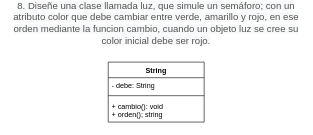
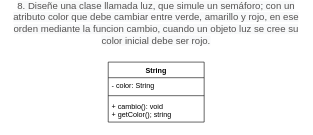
(136, 86) -> (137, 86)
(142, 111) -> (148, 111)
